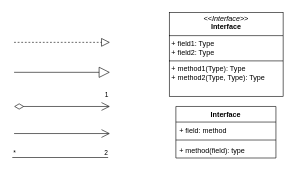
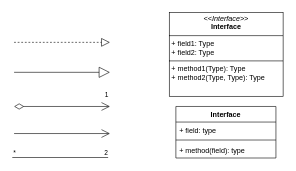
(205, 130) -> (201, 130)
